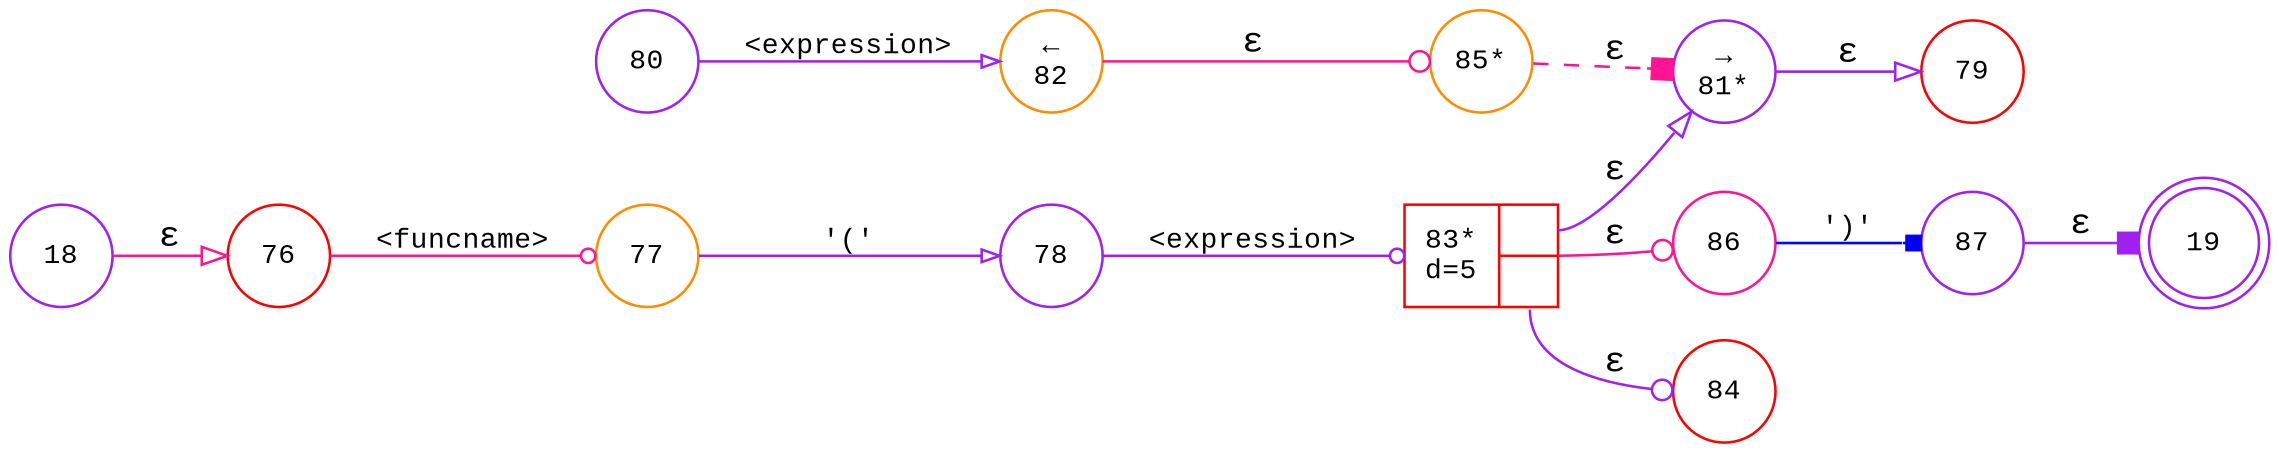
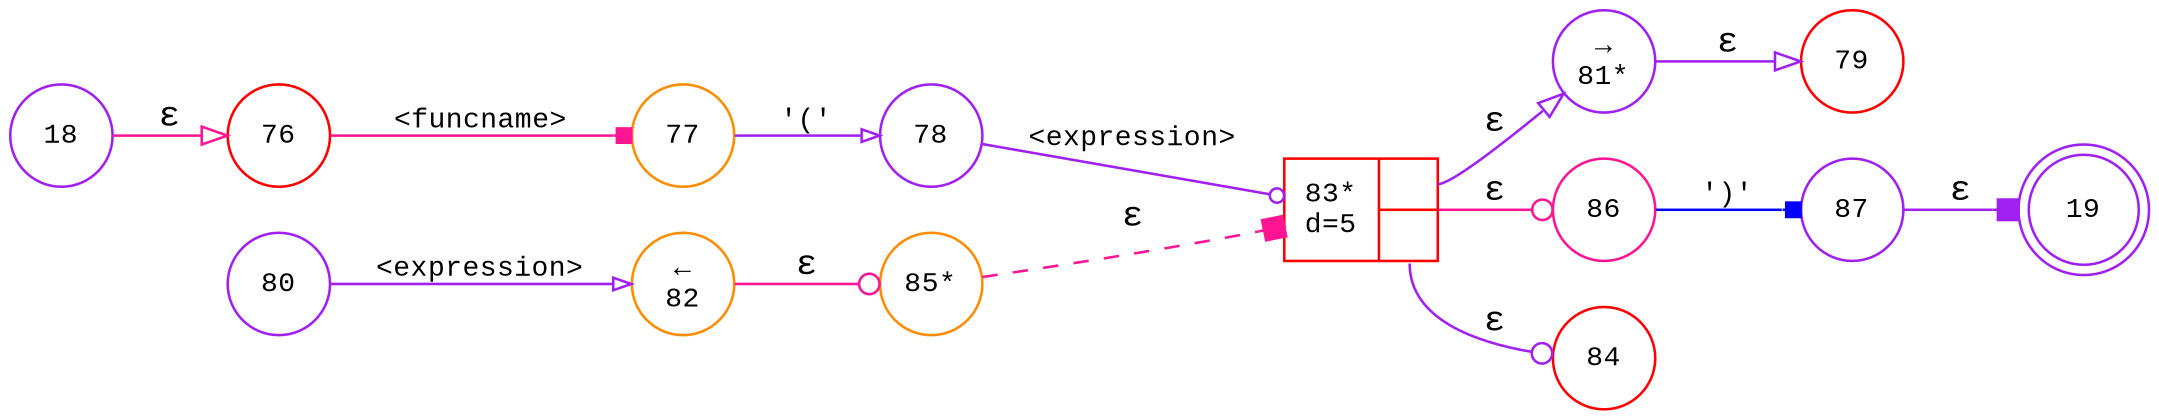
(1590, 66) -> (1121, 256)
(456, 256) -> (472, 136)
